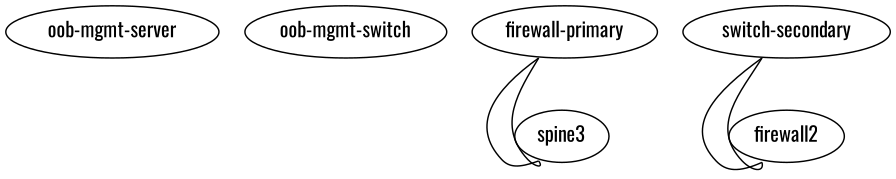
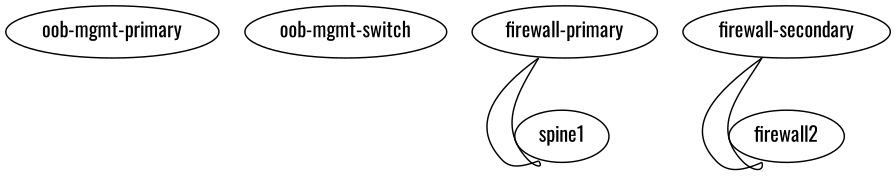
(112, 32) -> (112, 32)
(787, 32) -> (787, 32)
(562, 136) -> (562, 136)
